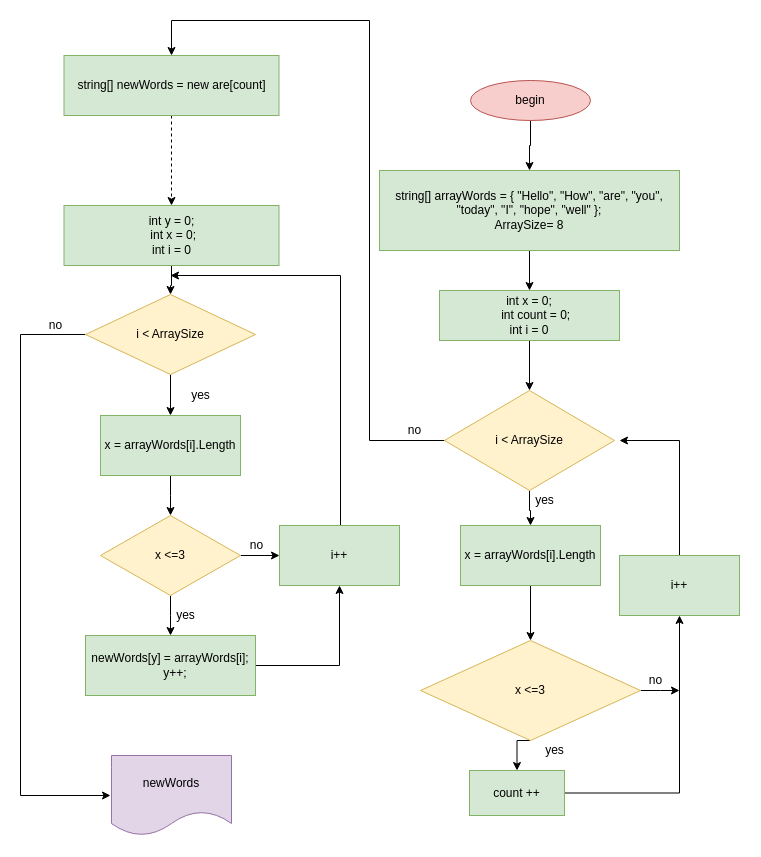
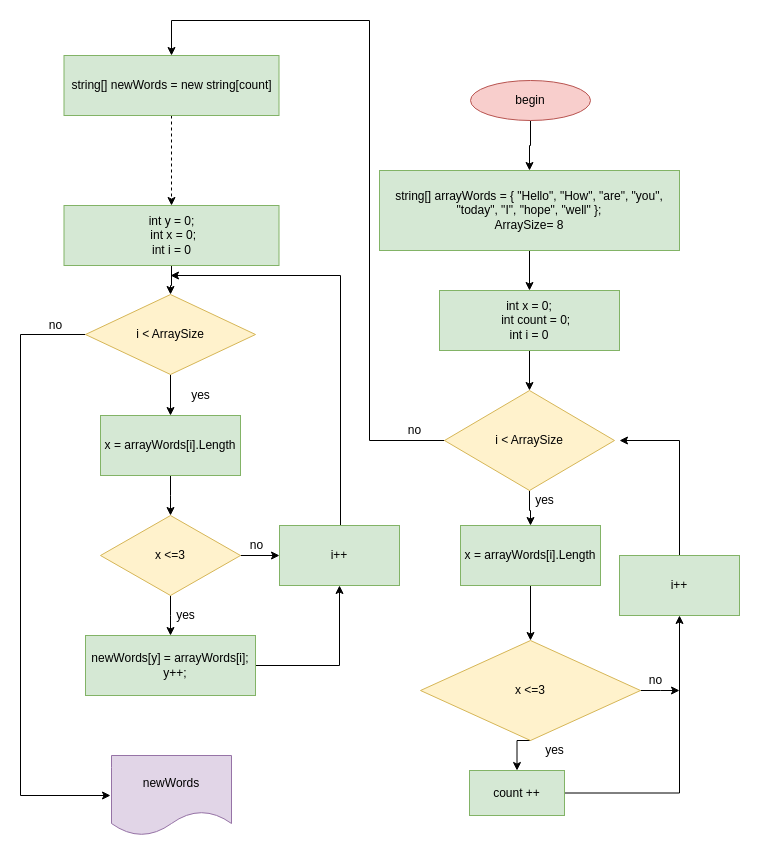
(172, 86) -> (172, 86)
(530, 316) -> (530, 321)
